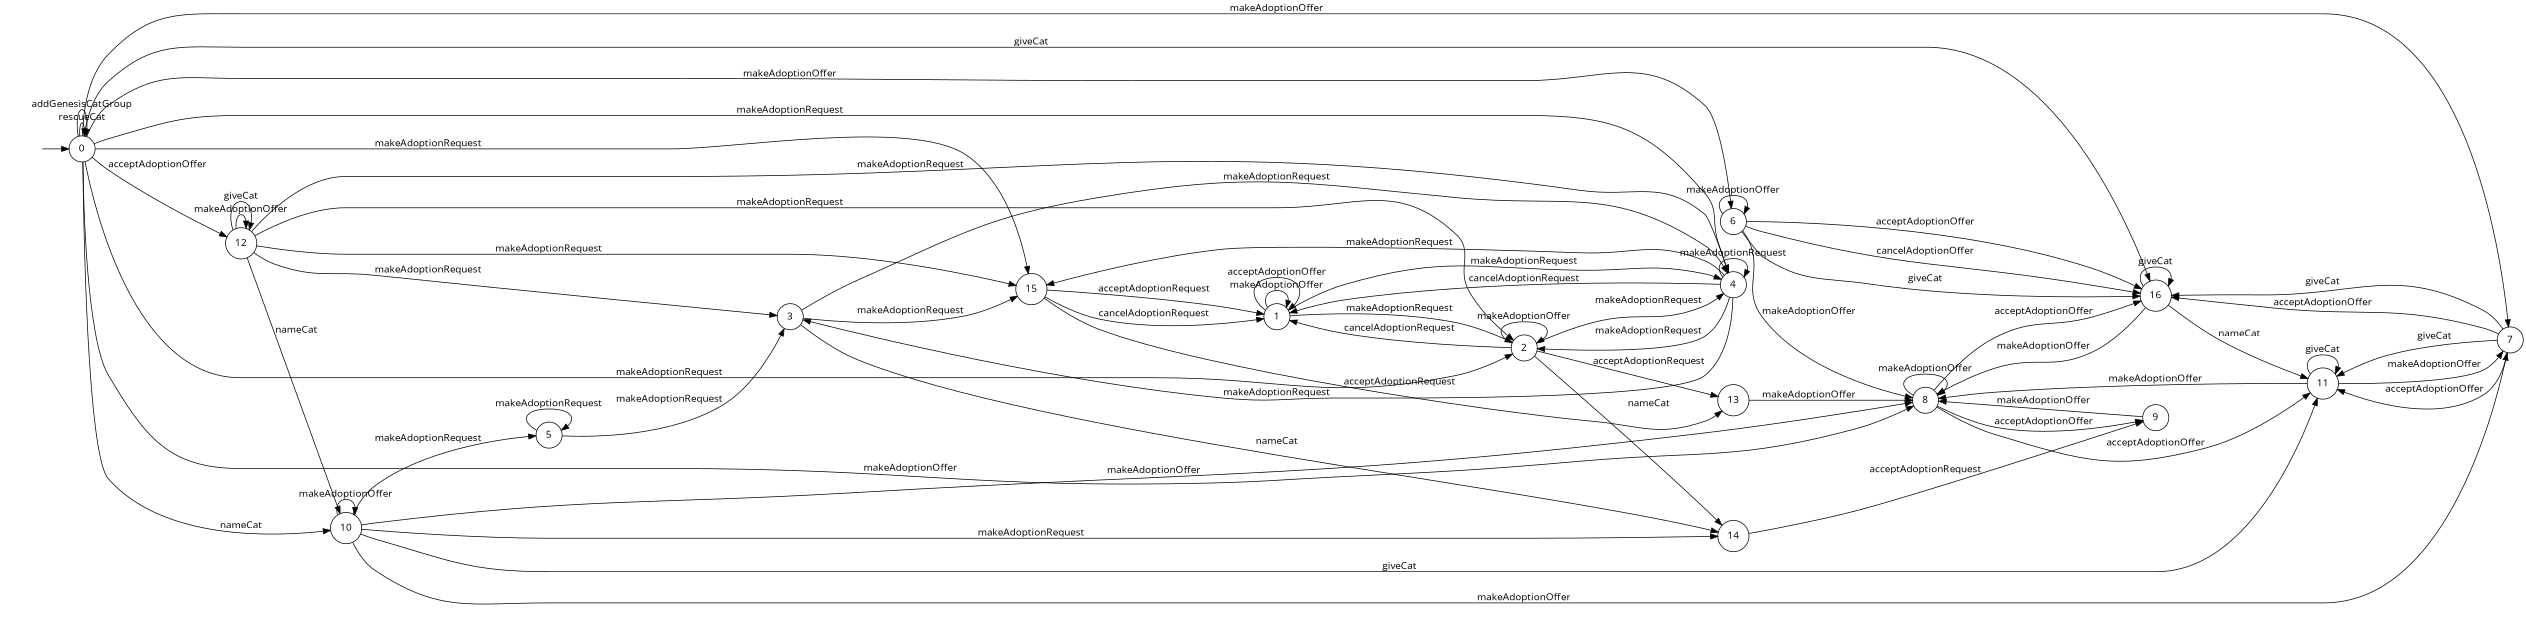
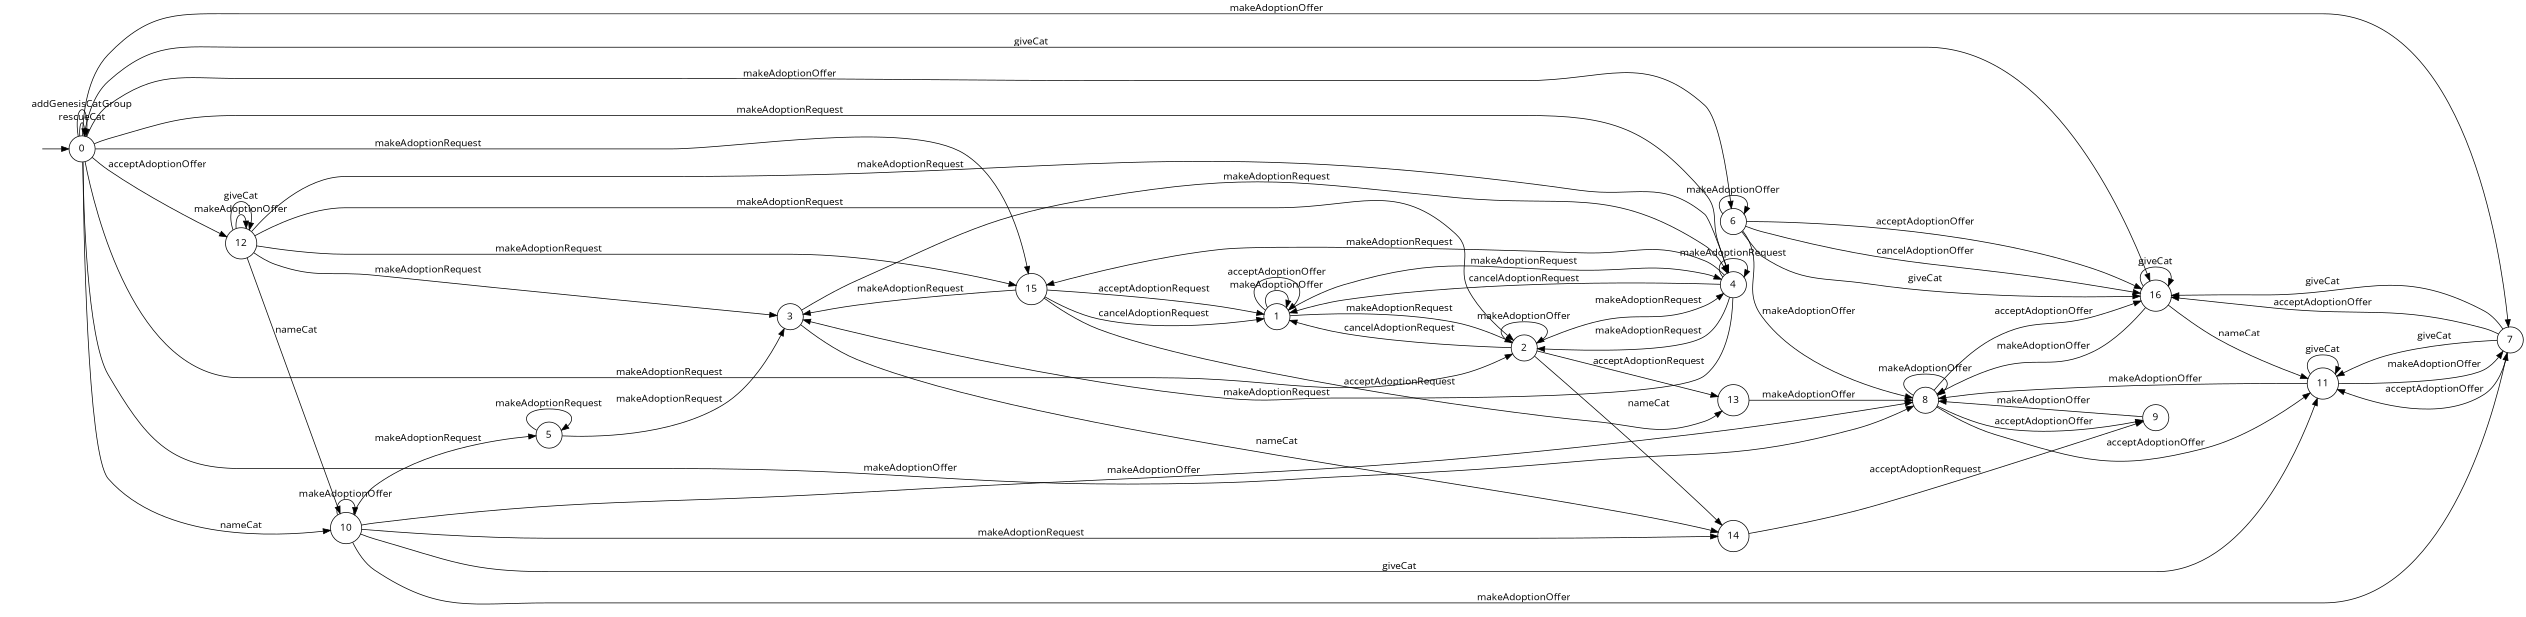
(909, 322) -> (913, 299)
